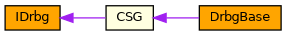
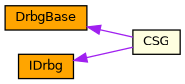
(183, 18) -> (116, 33)
